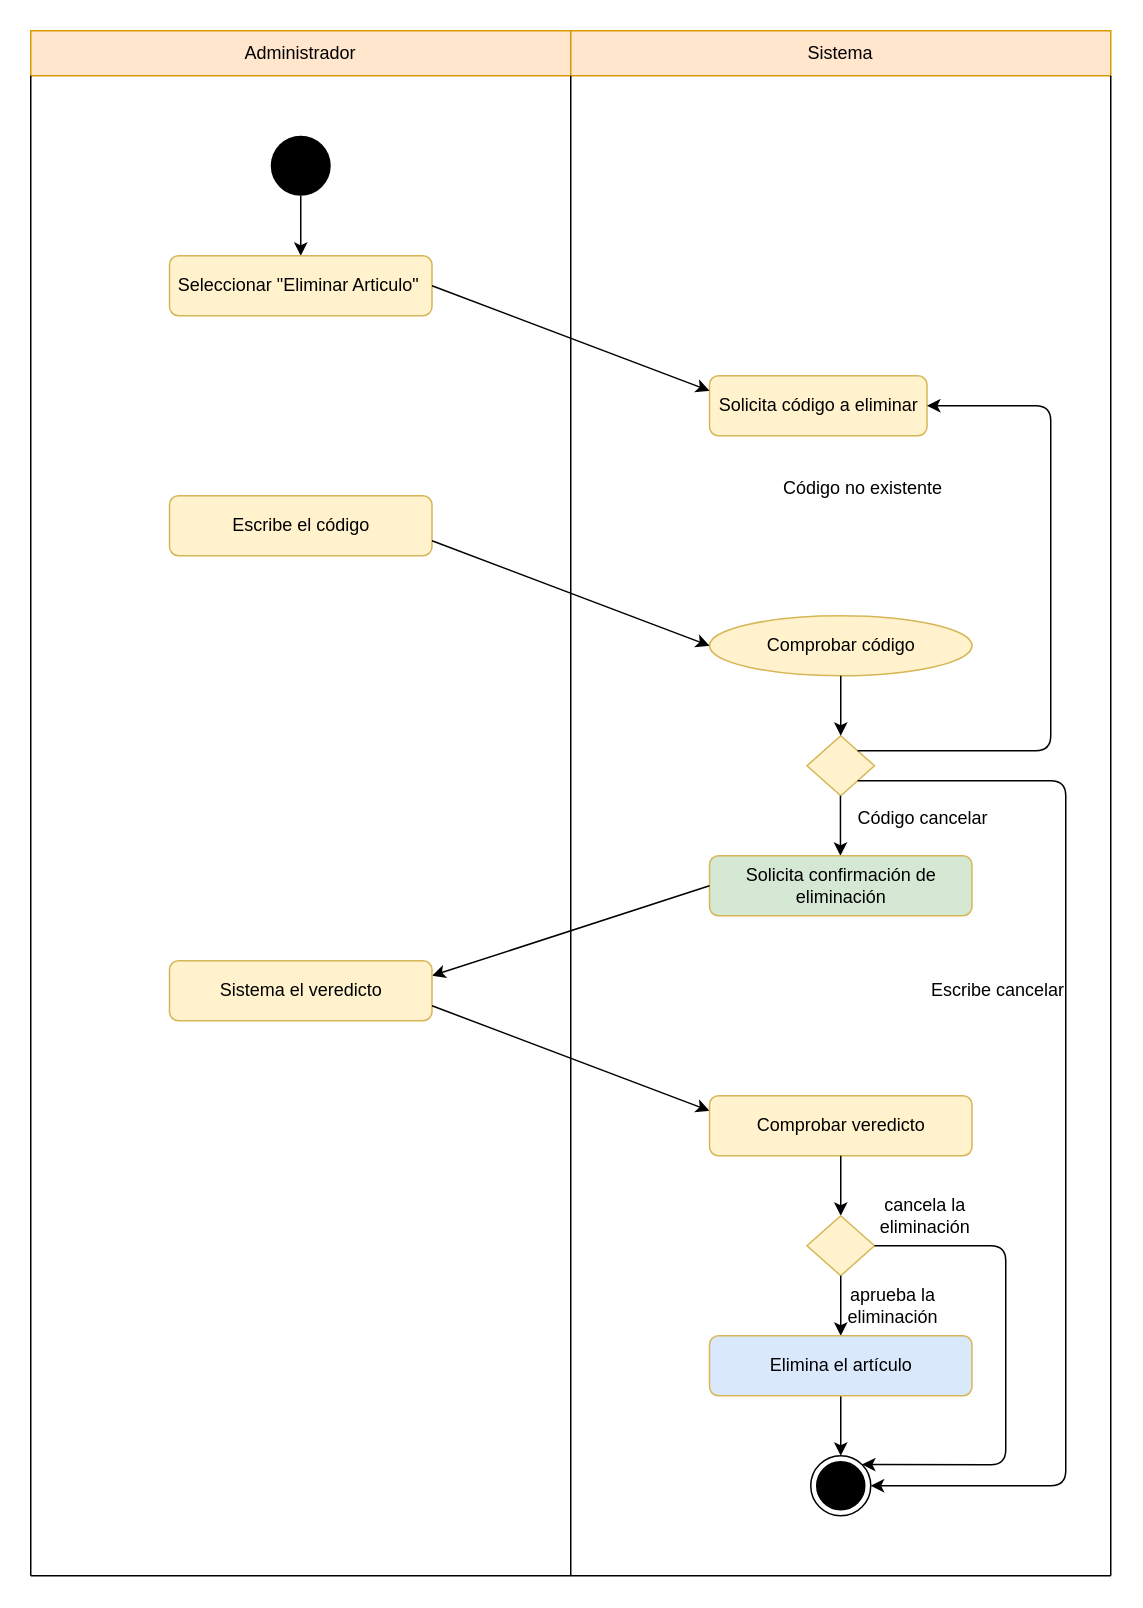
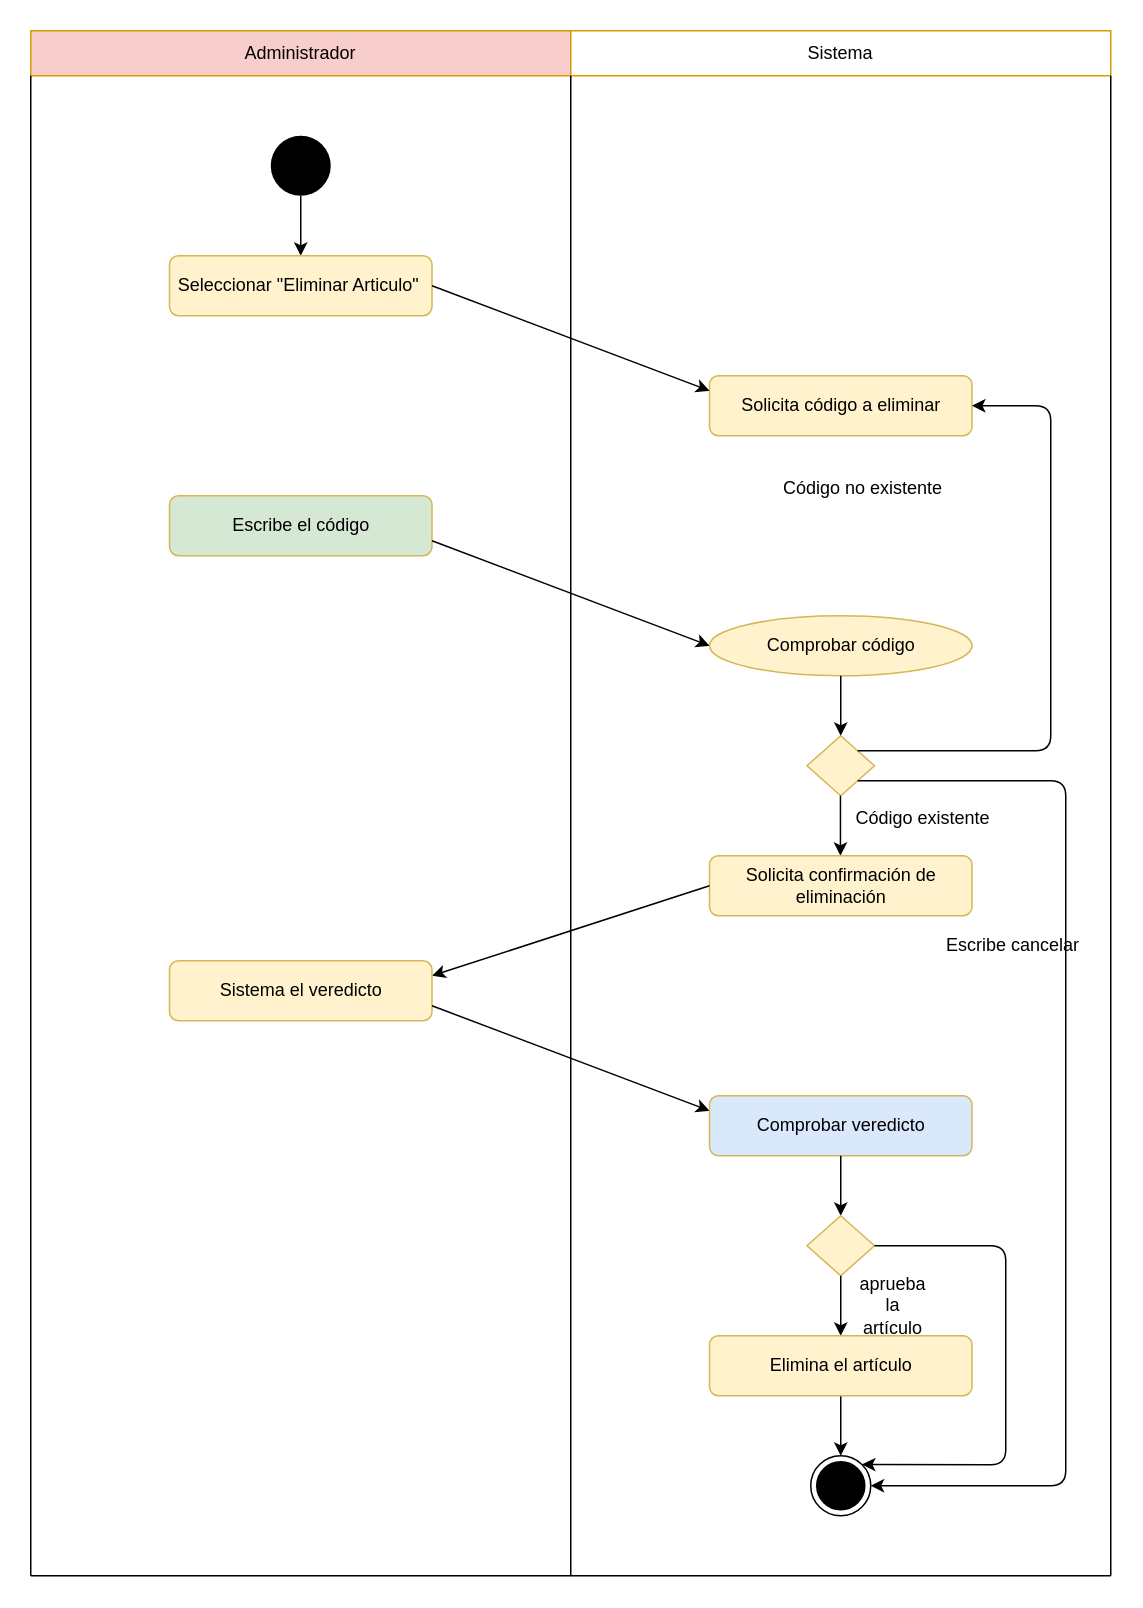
(301, 53) -> (301, 53)
(841, 53) -> (841, 53)
(818, 406) -> (841, 406)
(301, 526) -> (301, 526)
(923, 818) -> (923, 818)
(841, 886) -> (841, 886)
(998, 991) -> (1013, 946)
(841, 1126) -> (841, 1126)
(925, 1216) -> none
(893, 1306) -> (893, 1306)
(841, 1366) -> (841, 1366)
